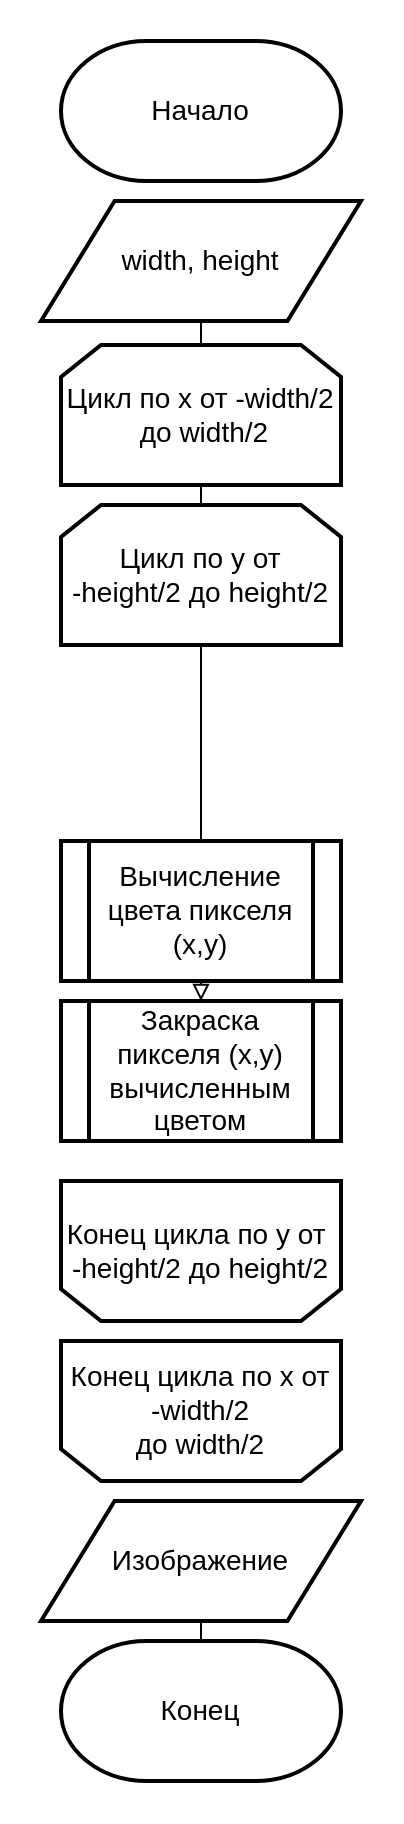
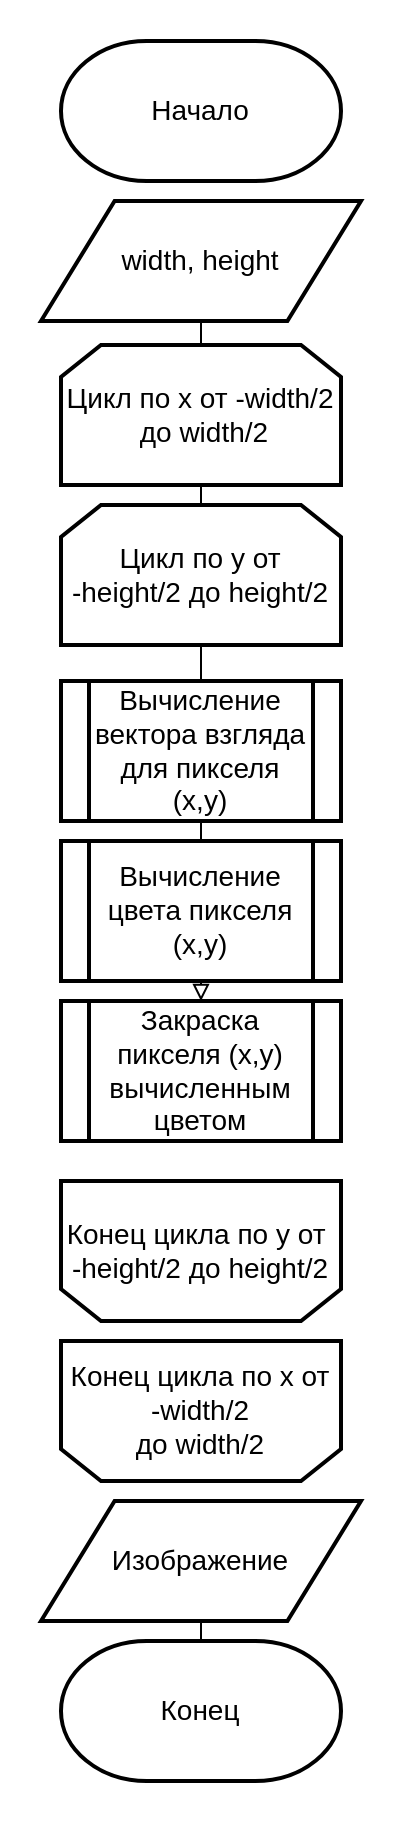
none -> (201, 751)
